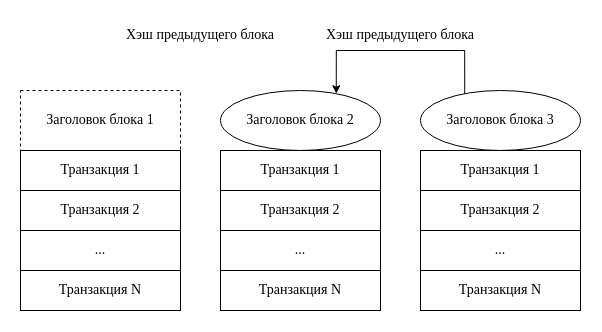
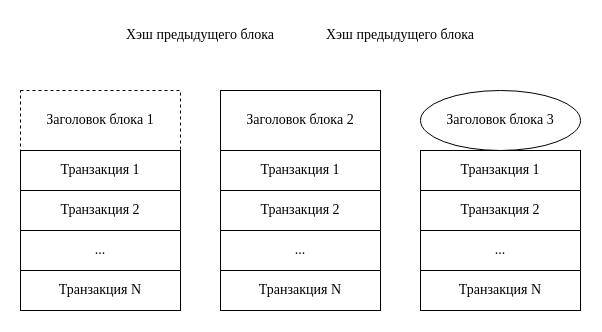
(404, 51) -> none
(301, 121) -> (301, 121)
